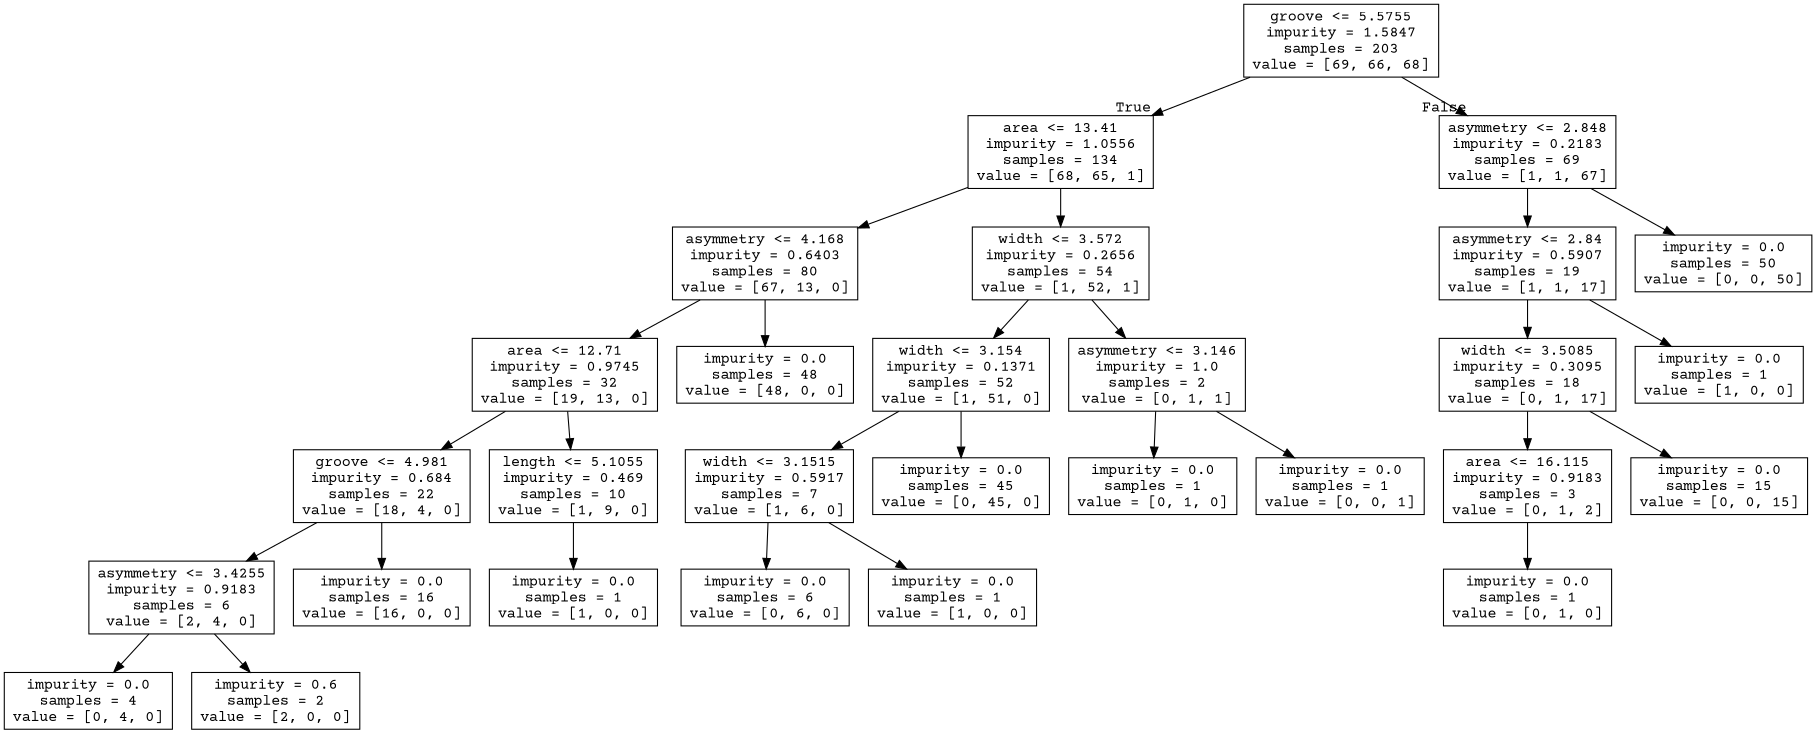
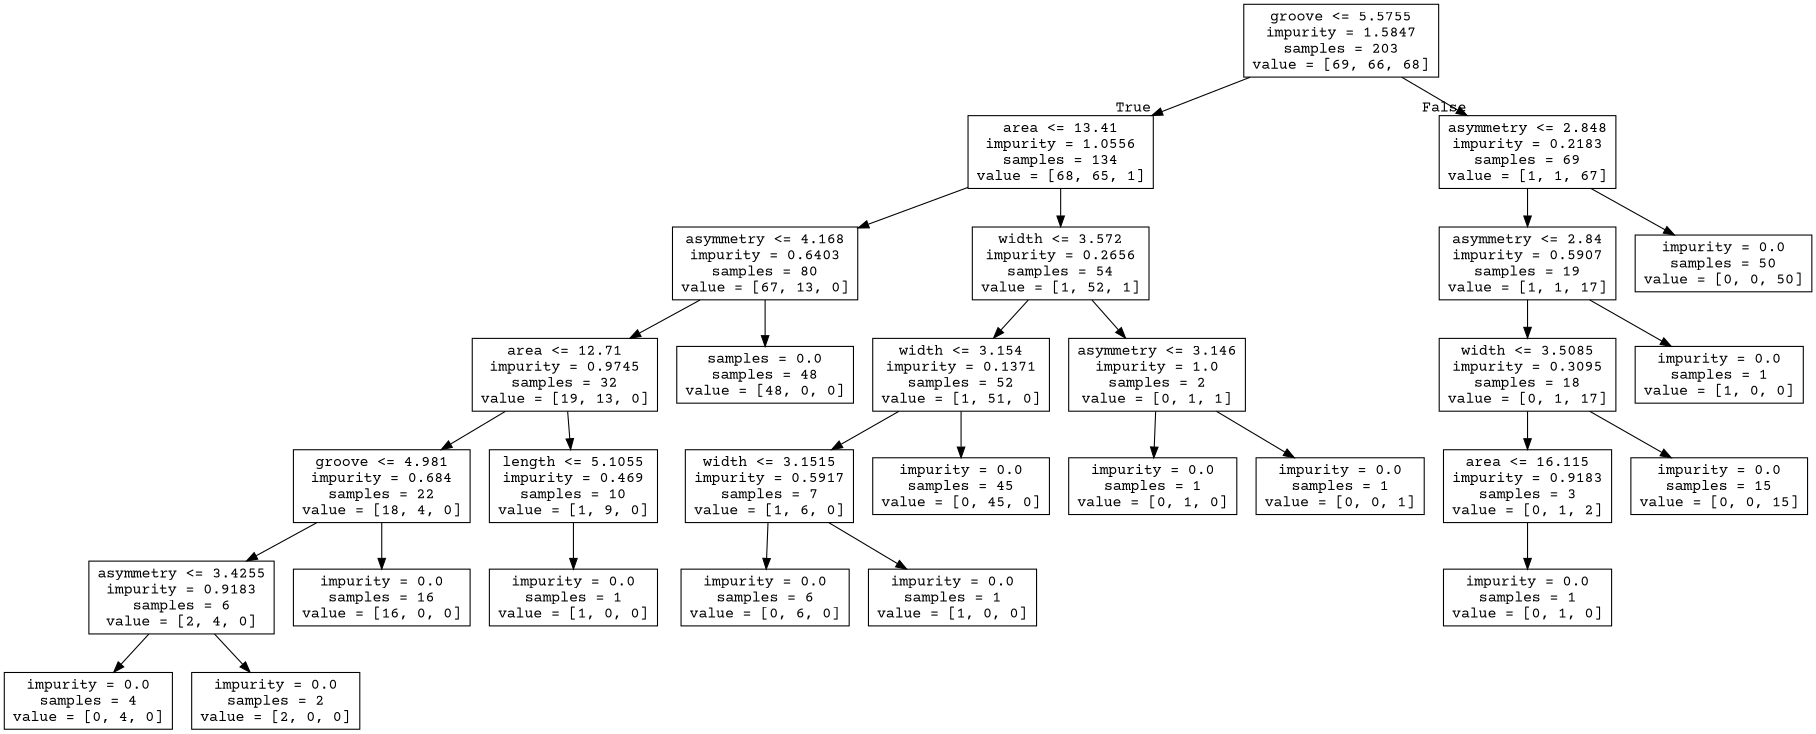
(765, 375) -> (765, 375)
(276, 701) -> (276, 701)
